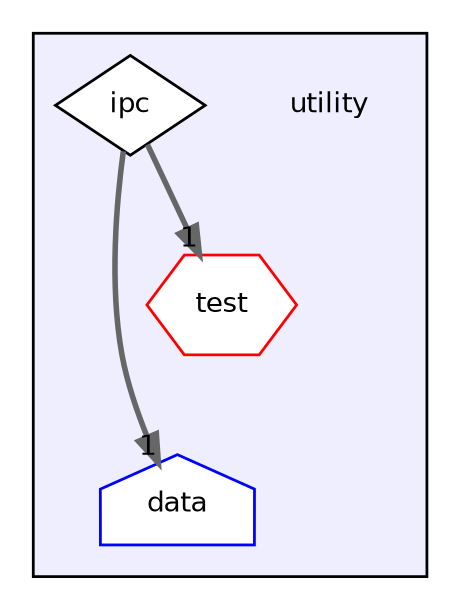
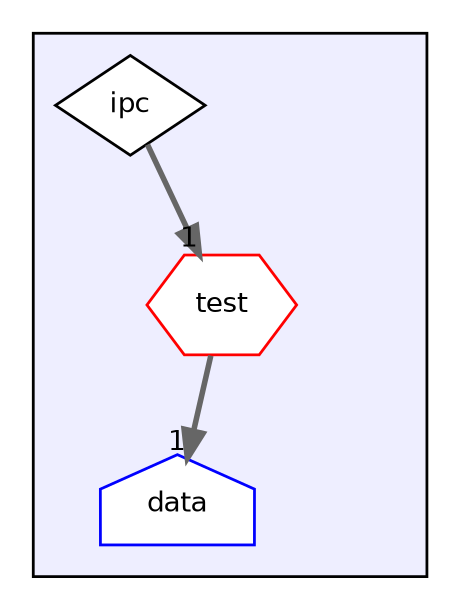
(330, 105) -> none
(116, 296) -> (202, 393)
